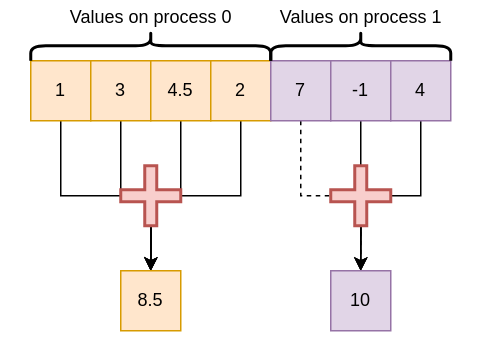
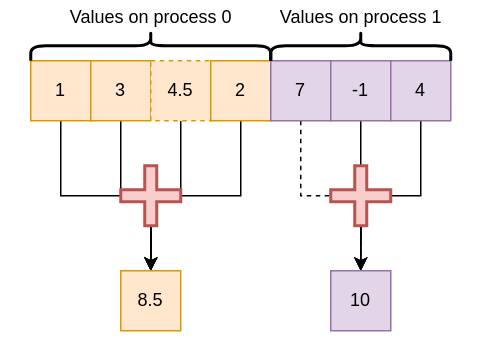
(181, 91) -> (181, 91)
